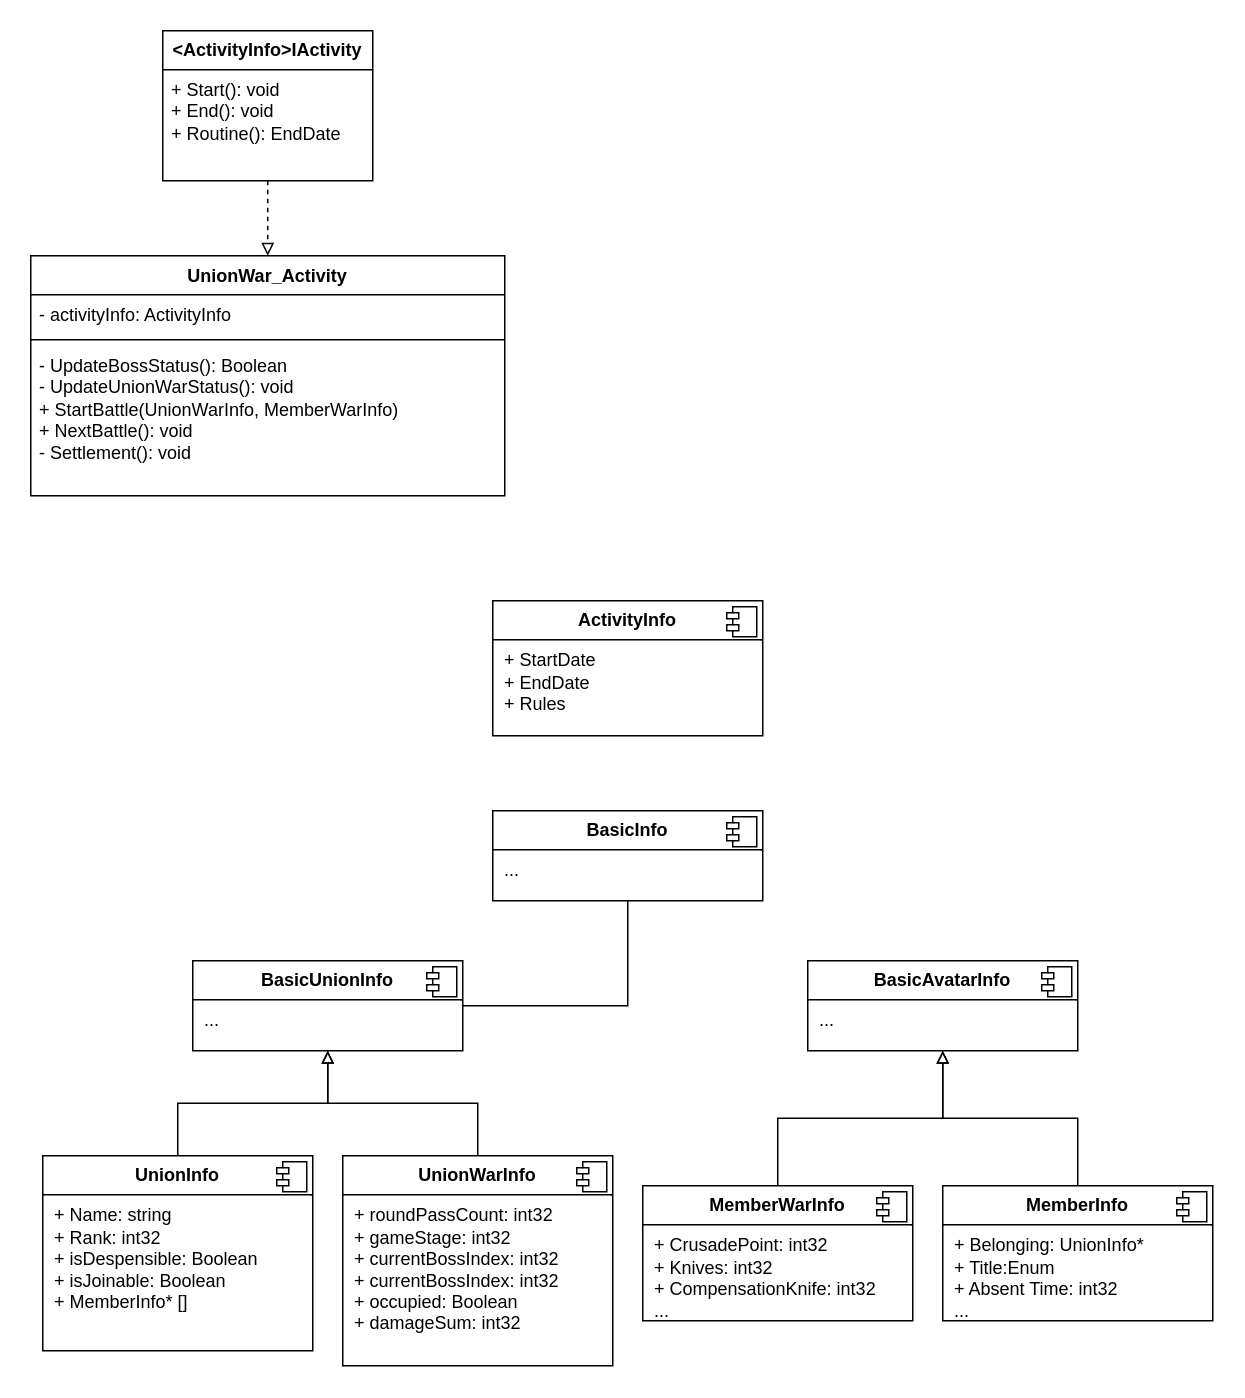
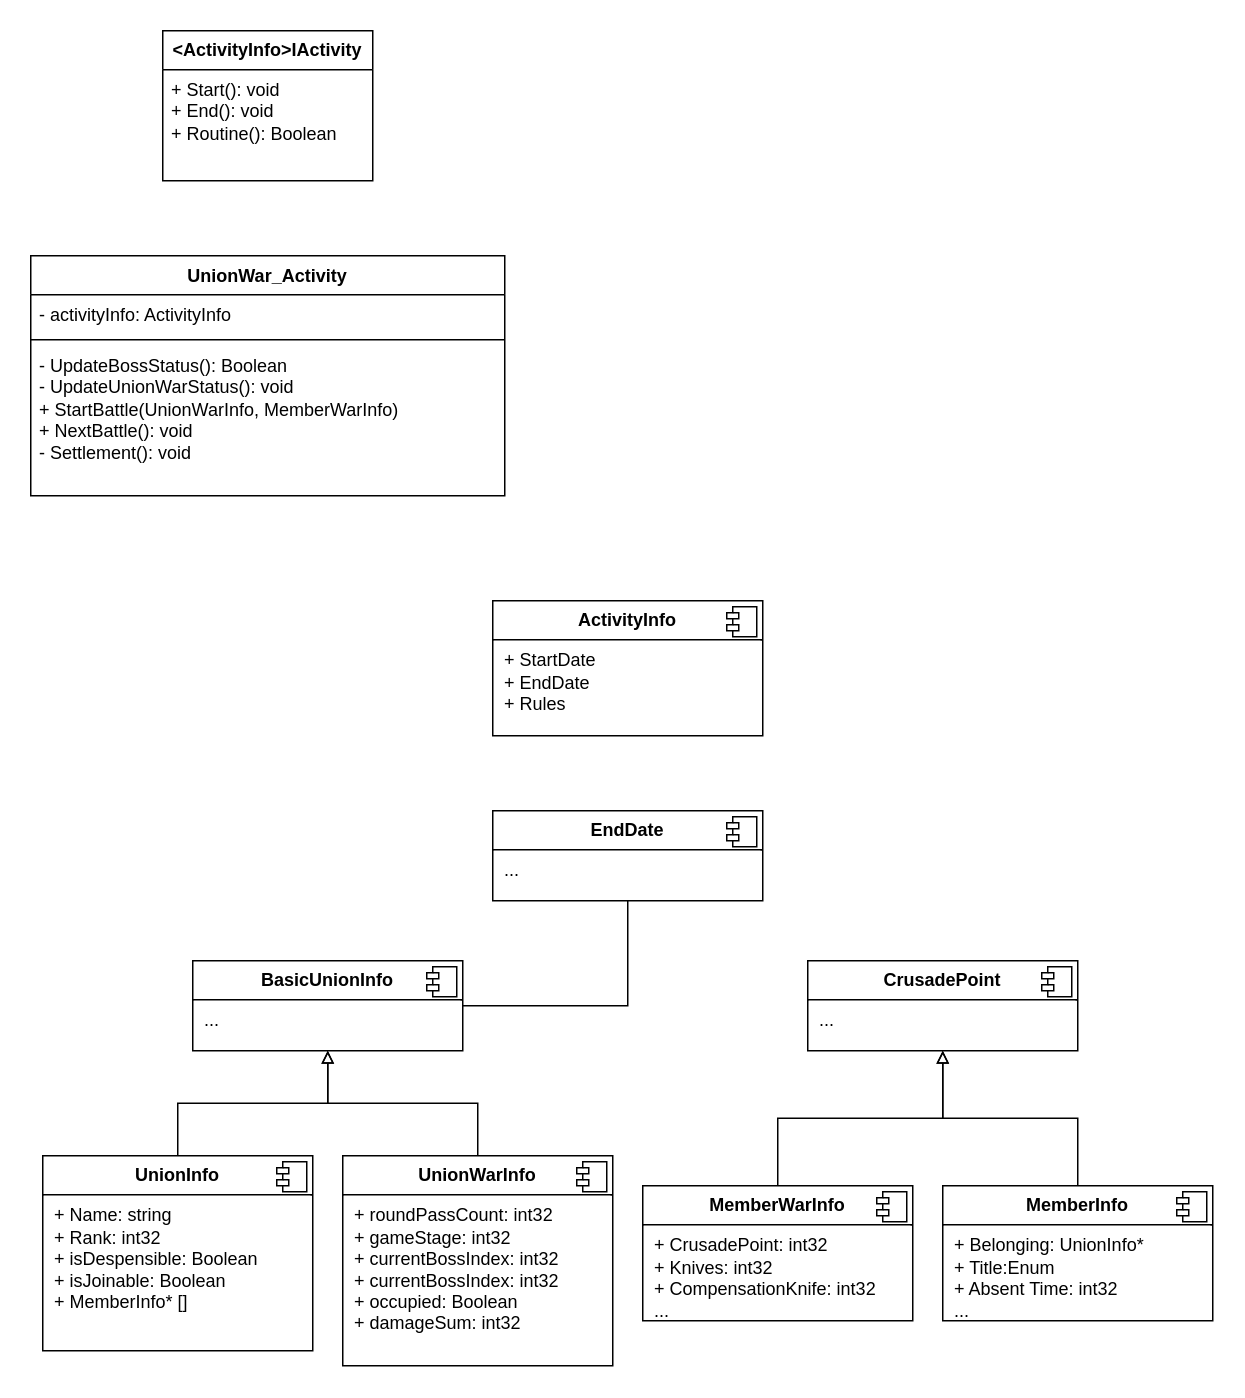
(263, 113) -> (261, 113)
(268, 212) -> none
(536, 811) -> (528, 811)
(881, 961) -> (866, 961)
